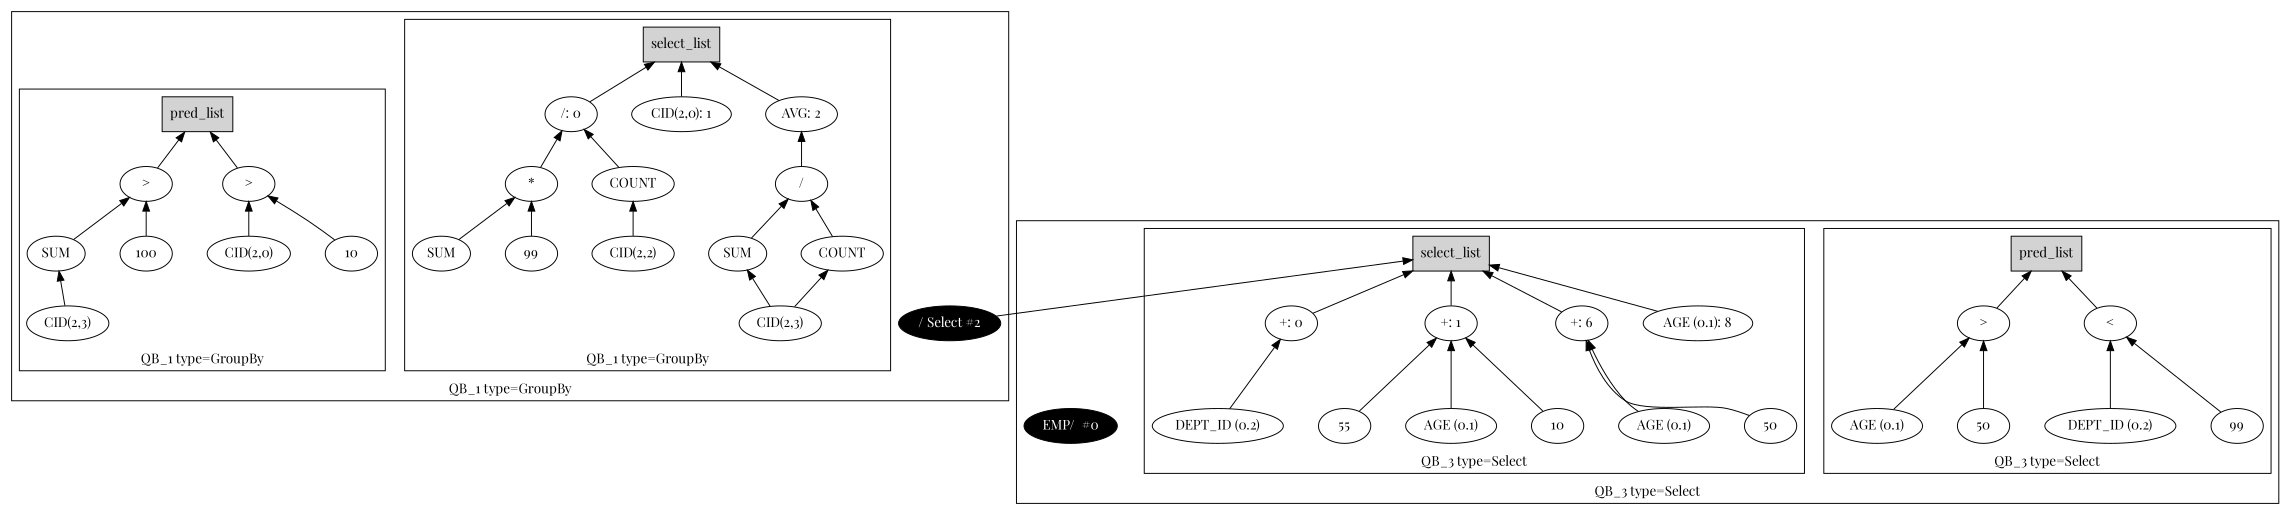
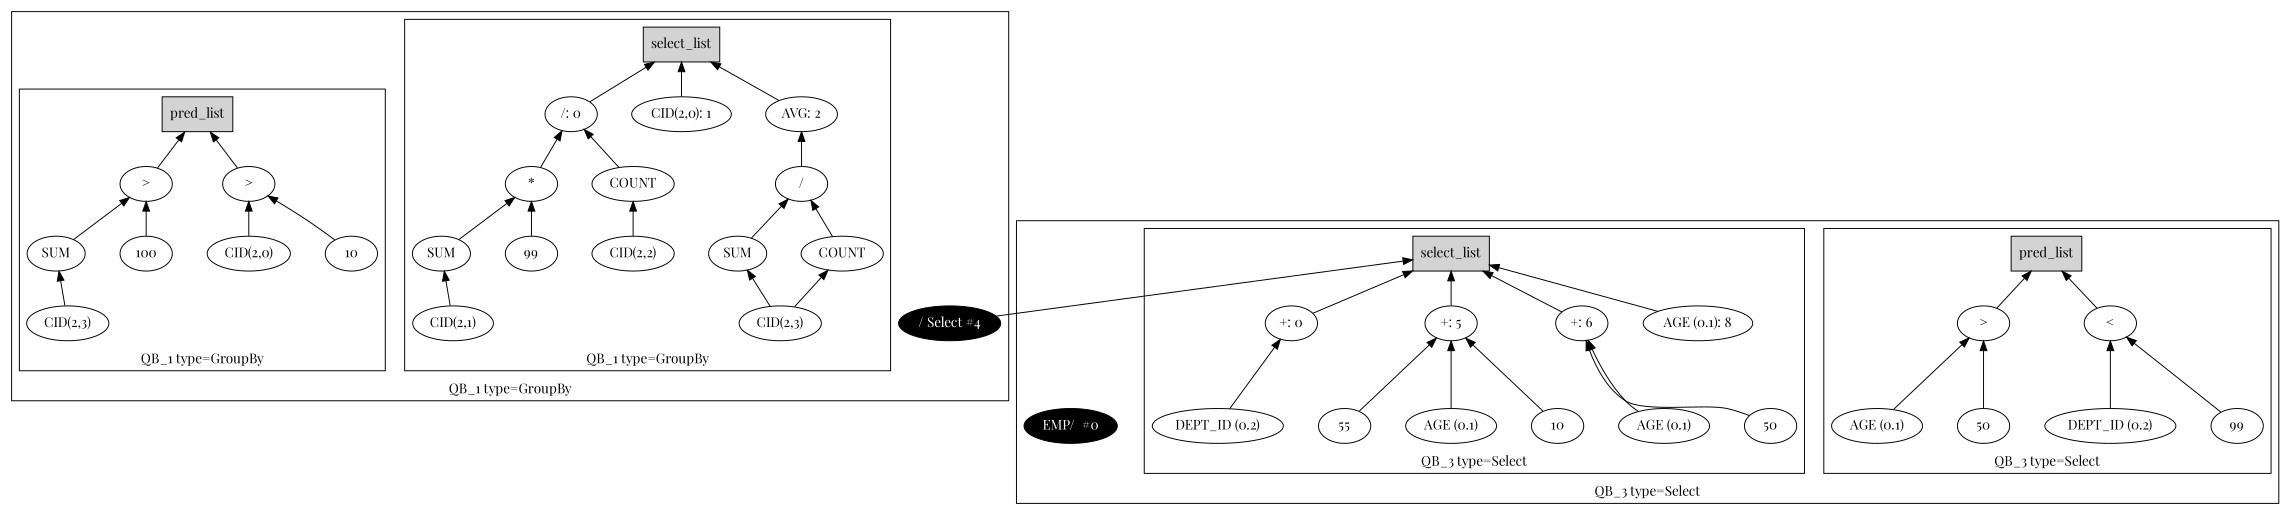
none -> (453, 323)
(950, 323) -> (950, 323)
(1451, 323) -> (1451, 323)
